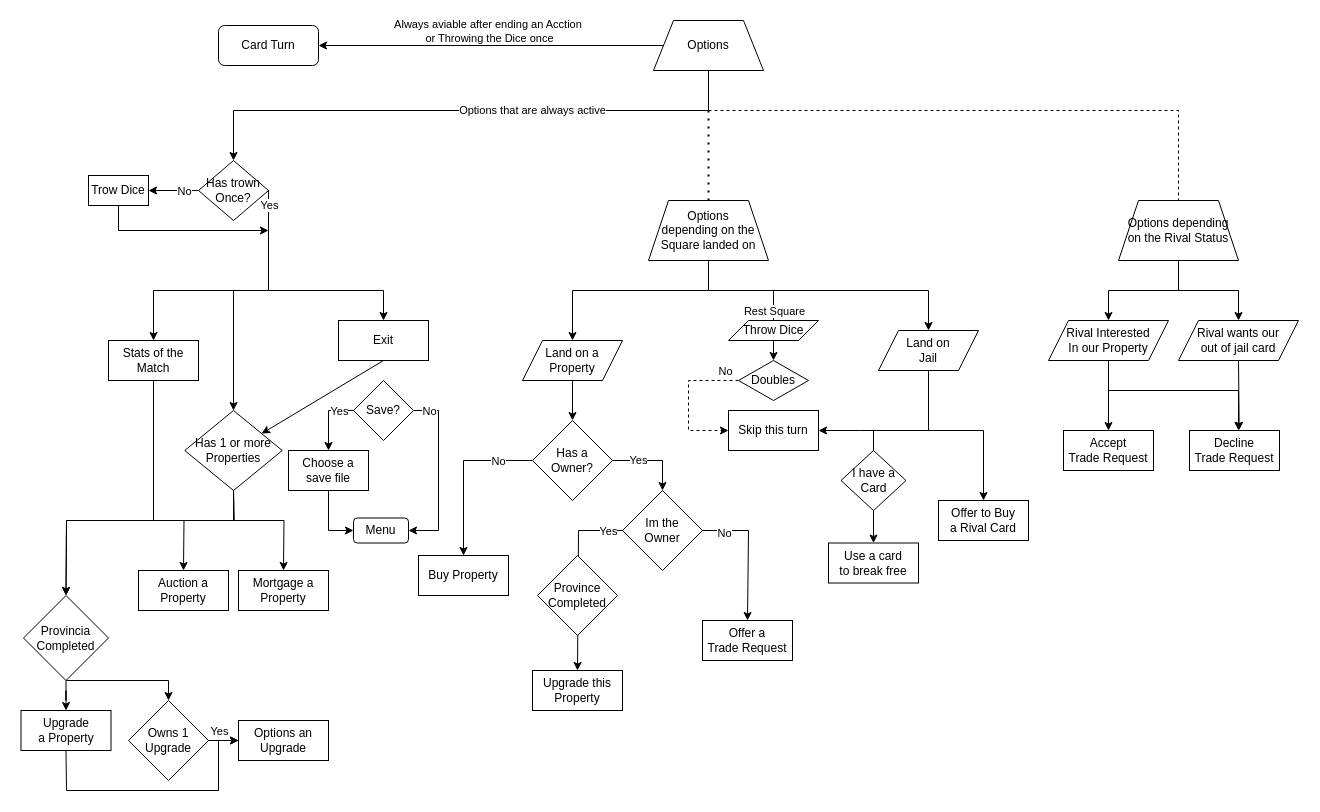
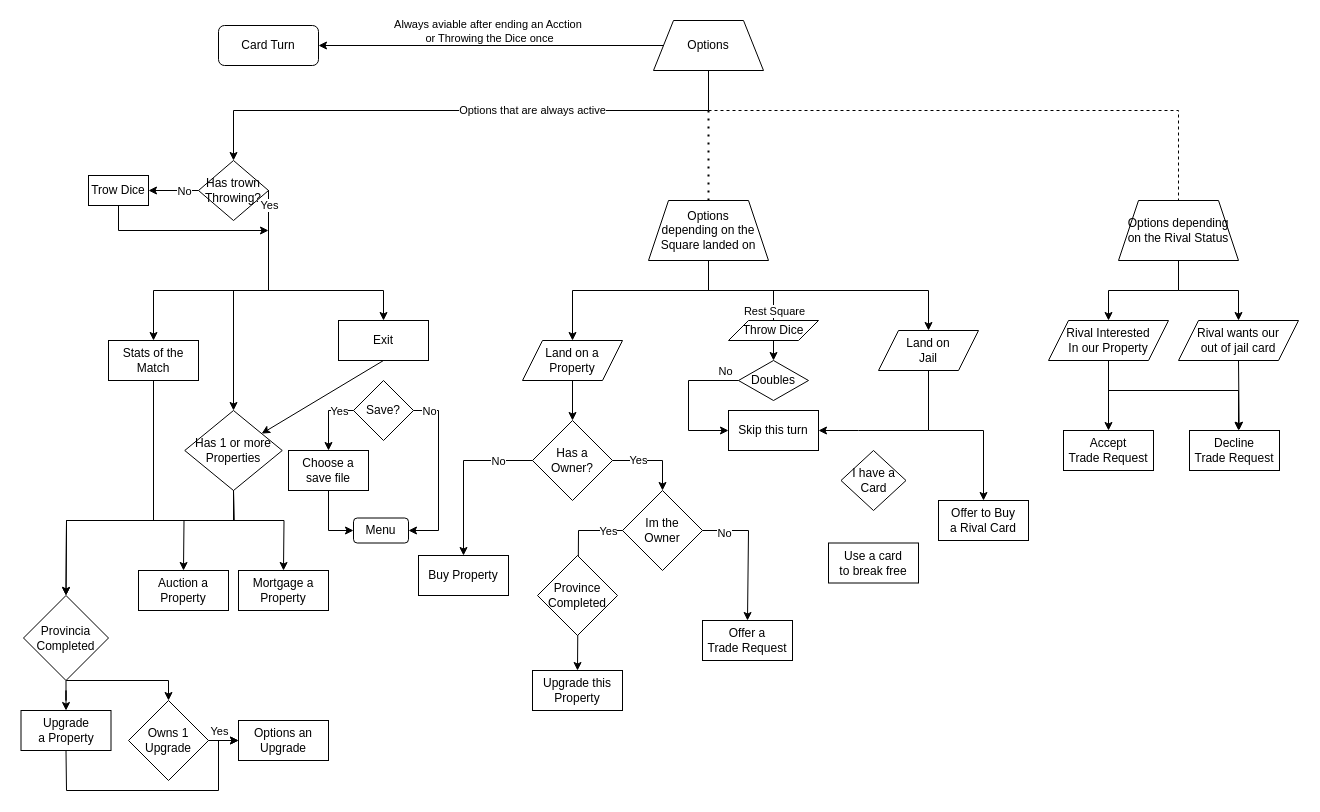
(234, 191) -> (234, 191)
(689, 398) -> (689, 398)
(874, 523) -> none
